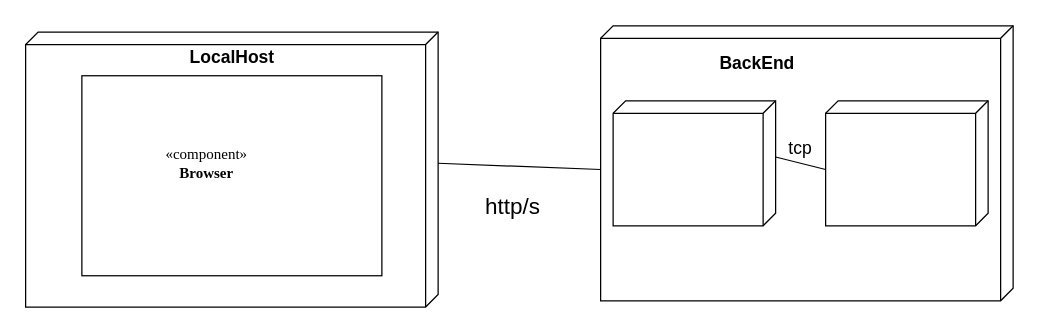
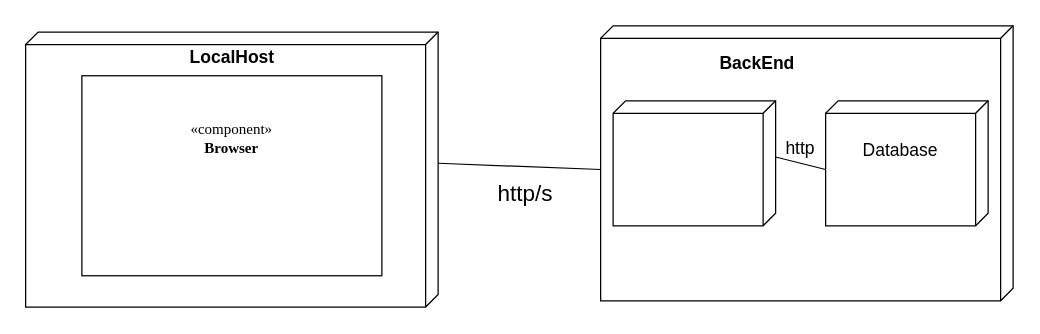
(801, 148) -> (801, 148)
none -> (901, 151)
(207, 163) -> (232, 138)
(513, 207) -> (526, 194)
